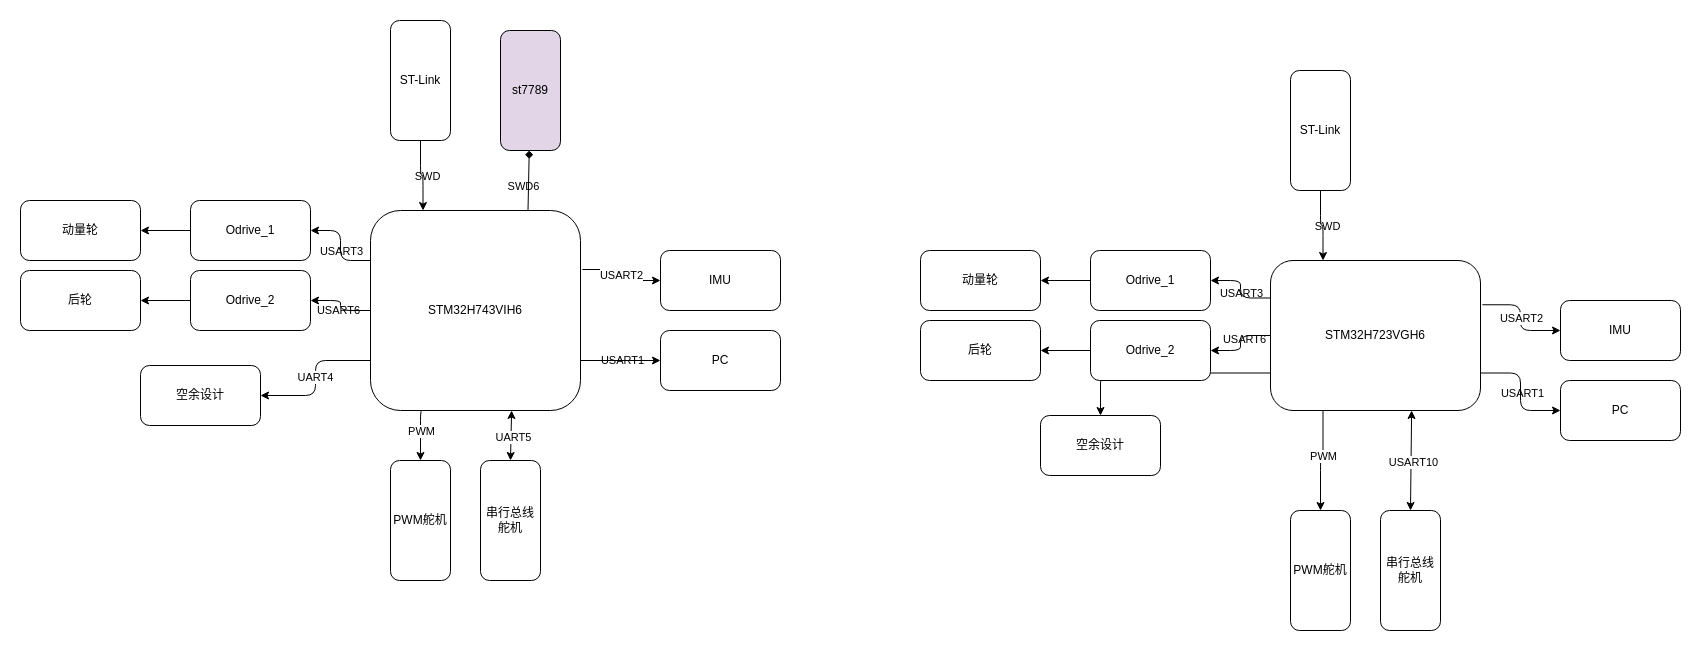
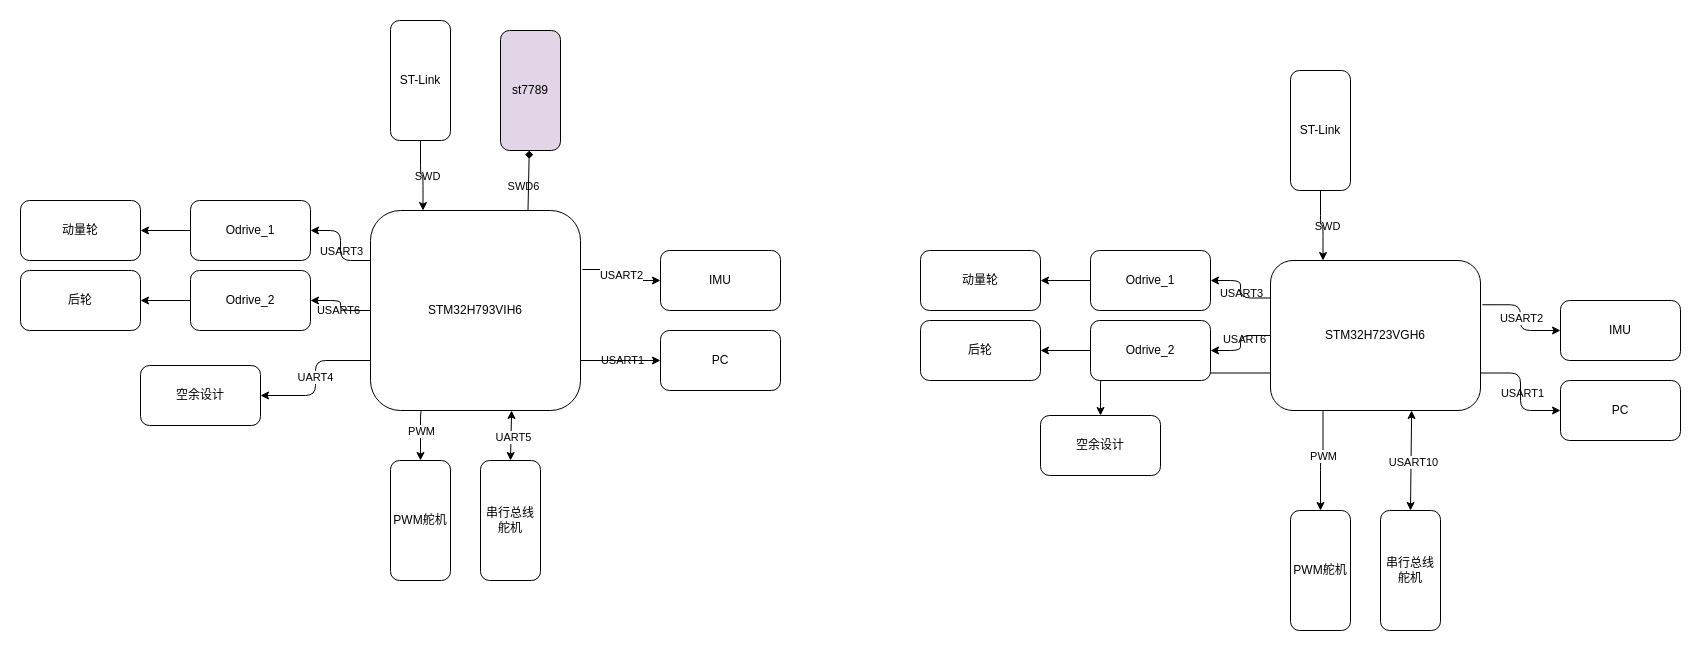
(476, 311) -> (476, 311)
